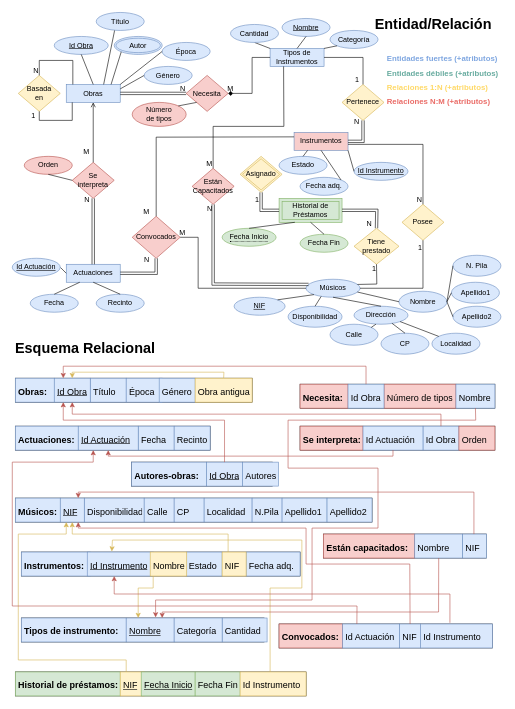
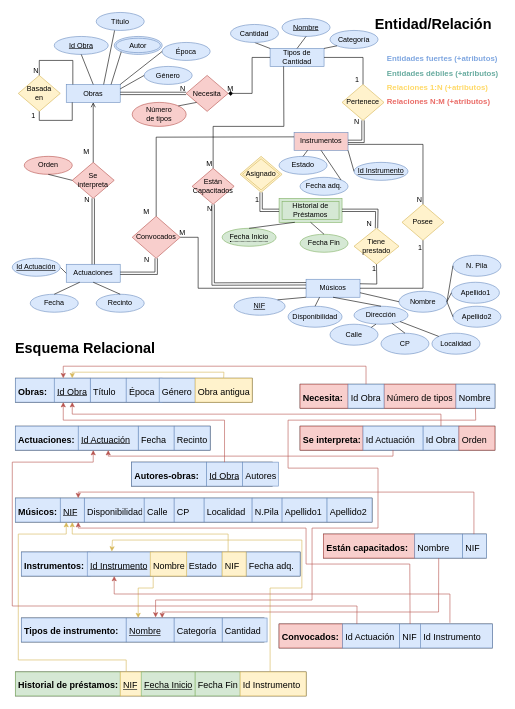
(297, 57) -> (297, 57)
(333, 288) -> (333, 288)
